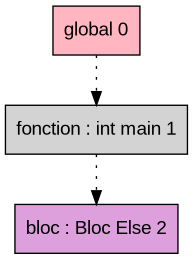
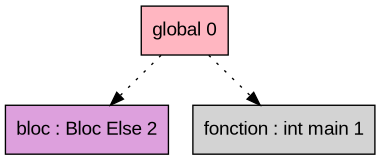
(96, 173) -> (141, 75)
